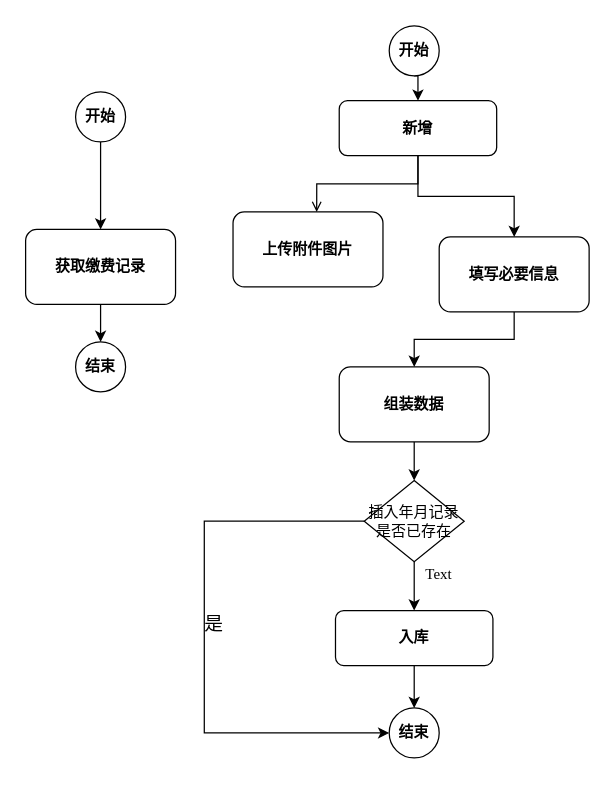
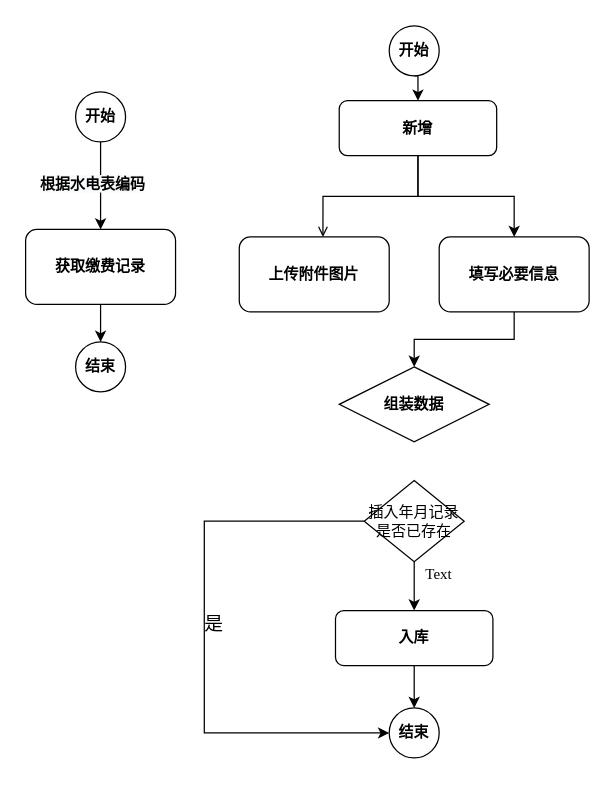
none -> (107, 186)
(308, 249) -> (314, 274)
(414, 404) -> (414, 404)
(414, 466) -> none
